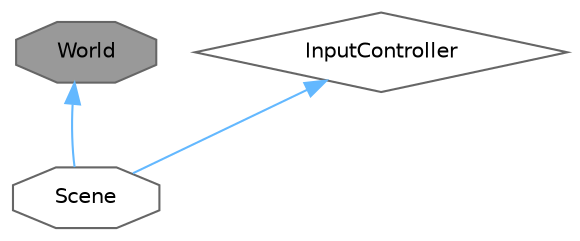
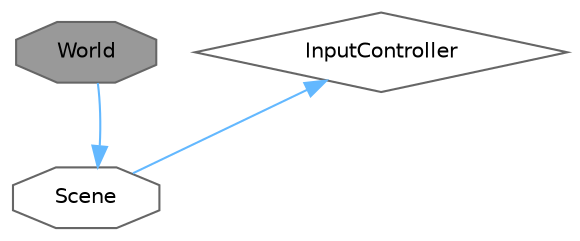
(72, 136) -> (100, 114)
